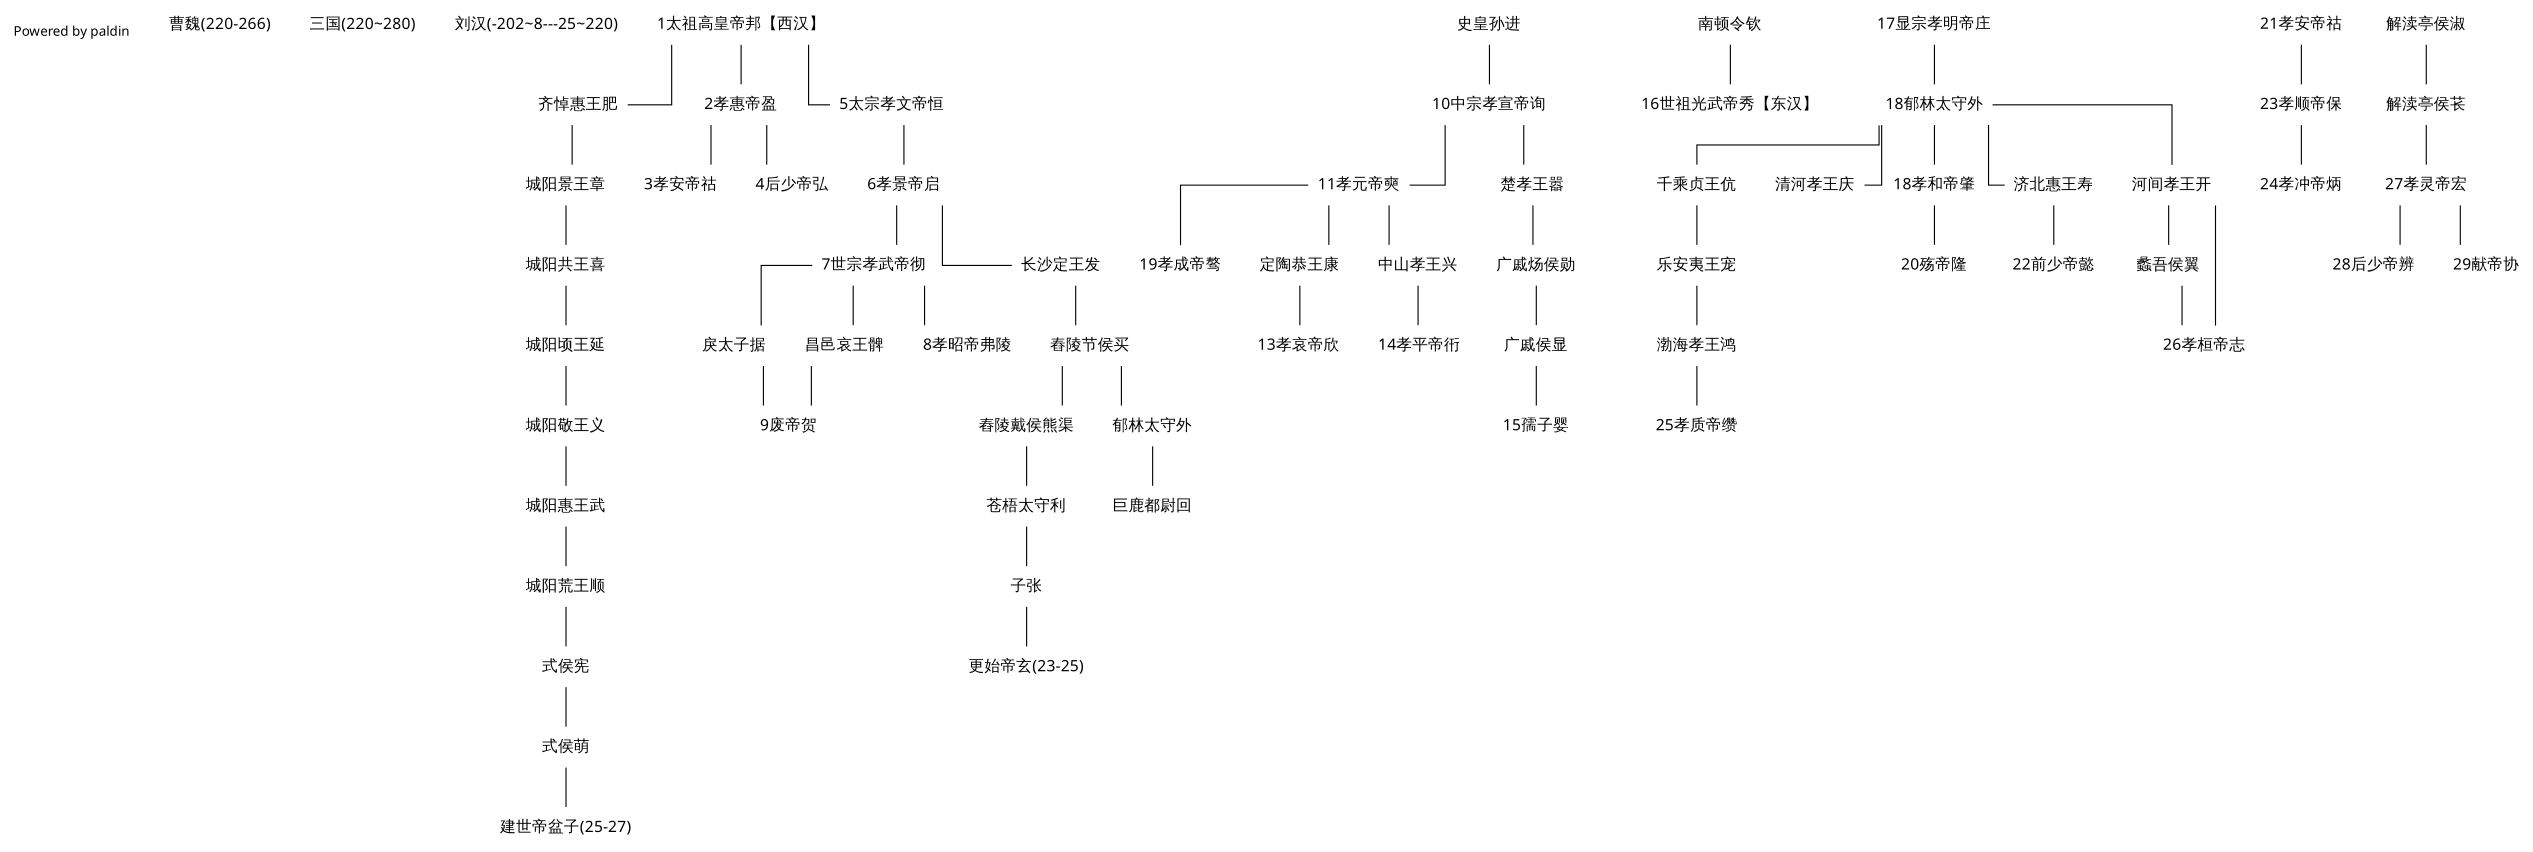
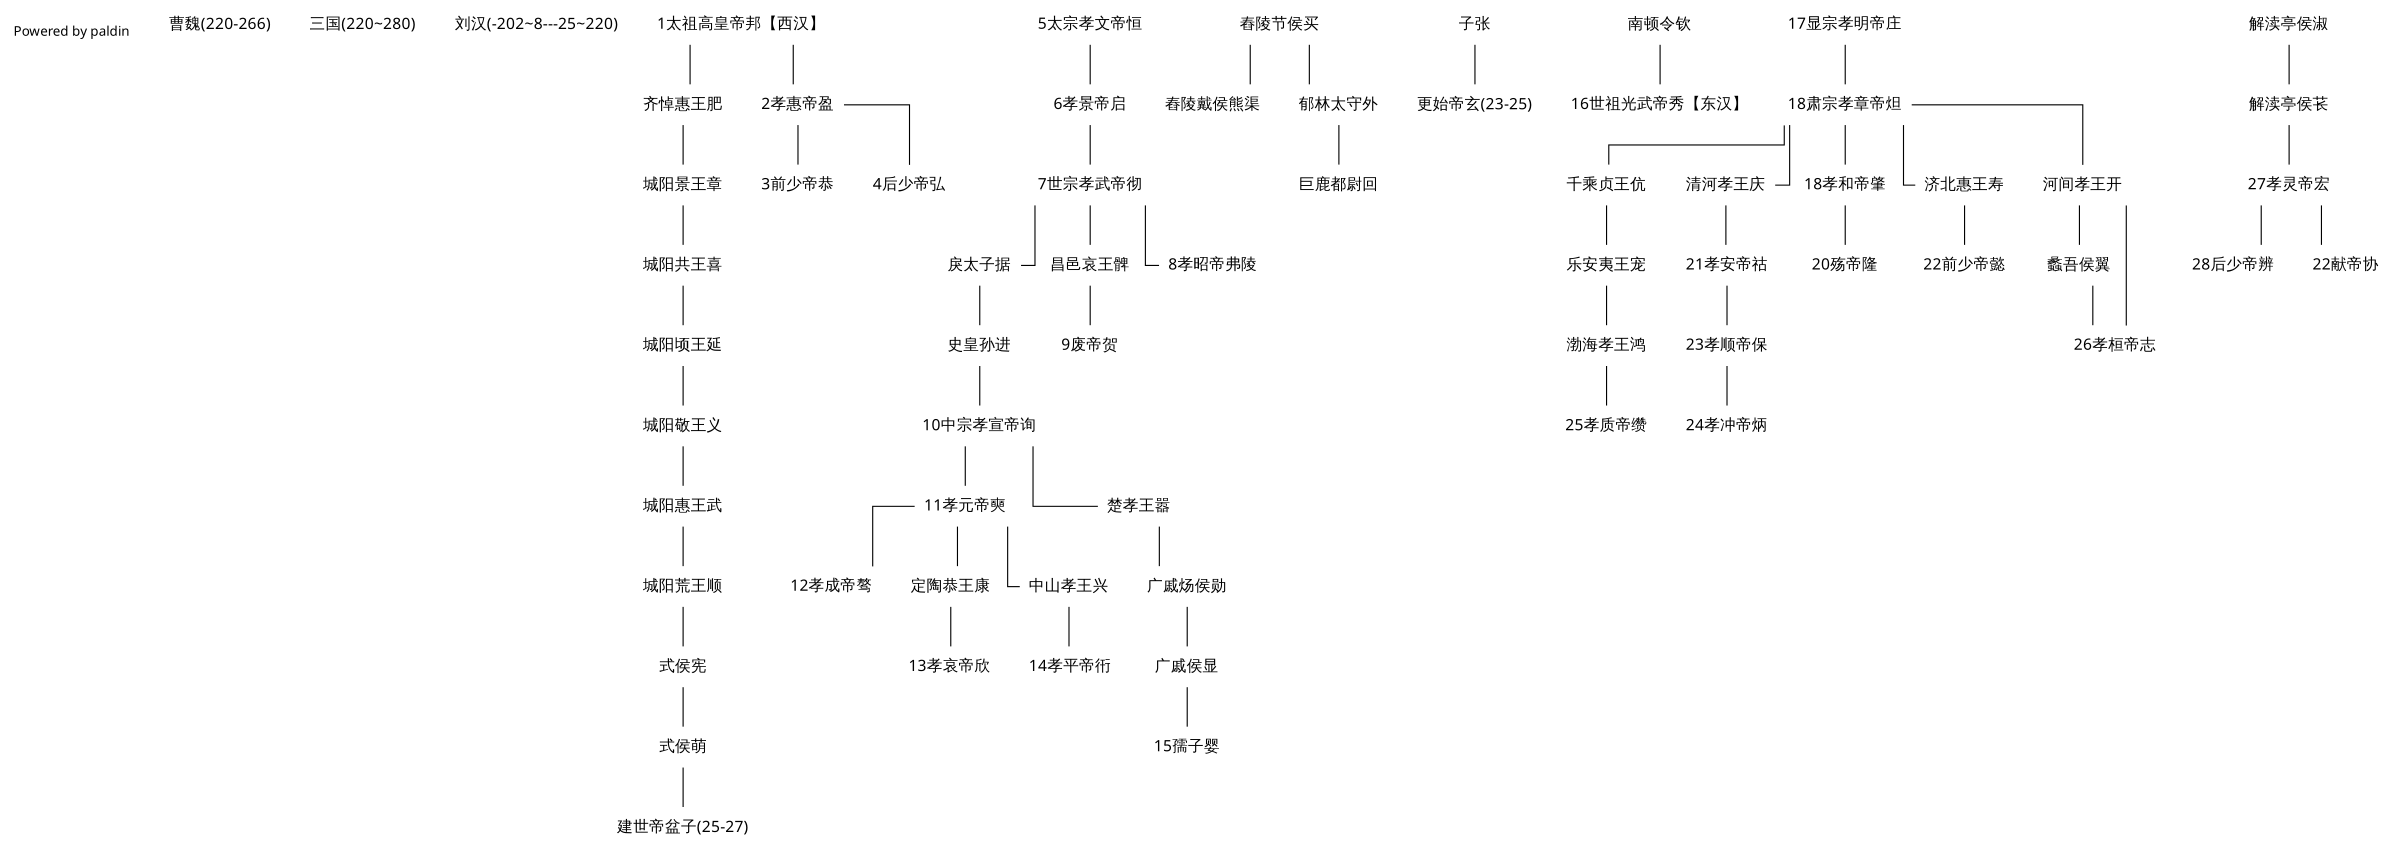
(809, 86) -> none
(1934, 105) -> (1845, 105)
(681, 185) -> (798, 185)
none -> (1726, 225)
(1061, 265) -> none
(1181, 265) -> (831, 587)
(2487, 265) -> (2346, 265)
(763, 386) -> (980, 305)
(1027, 506) -> none
